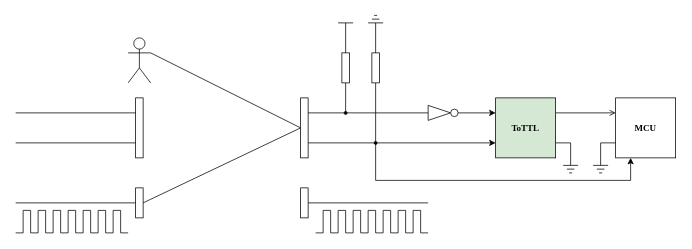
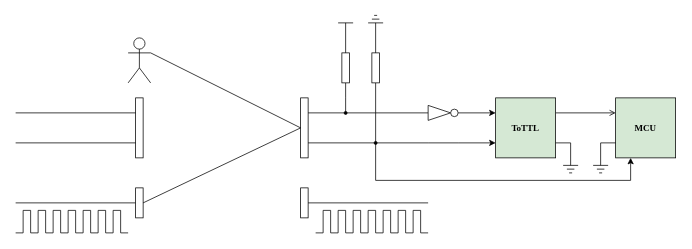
(645, 128) -> (645, 128)
